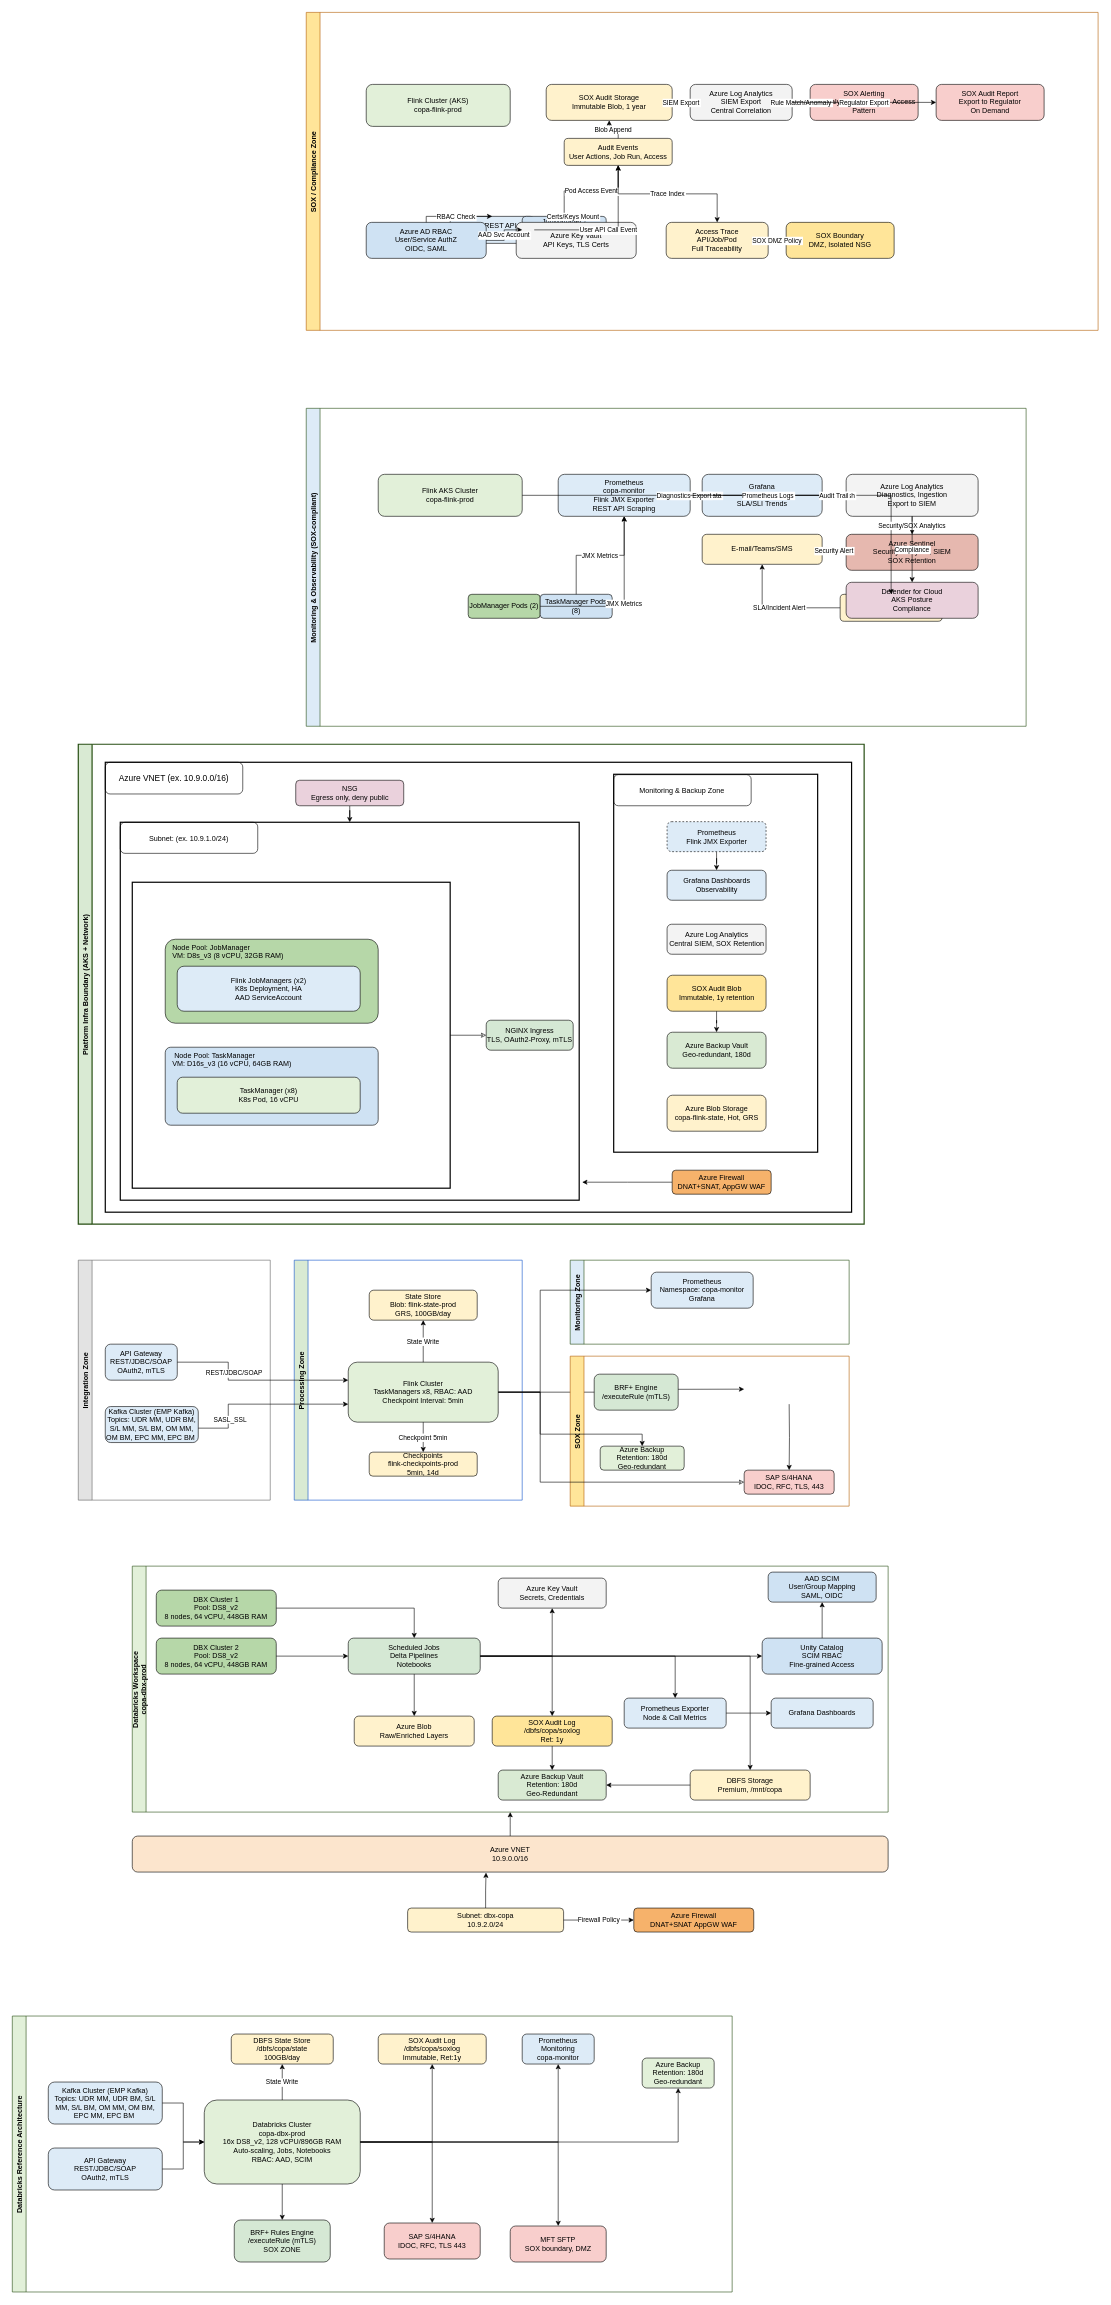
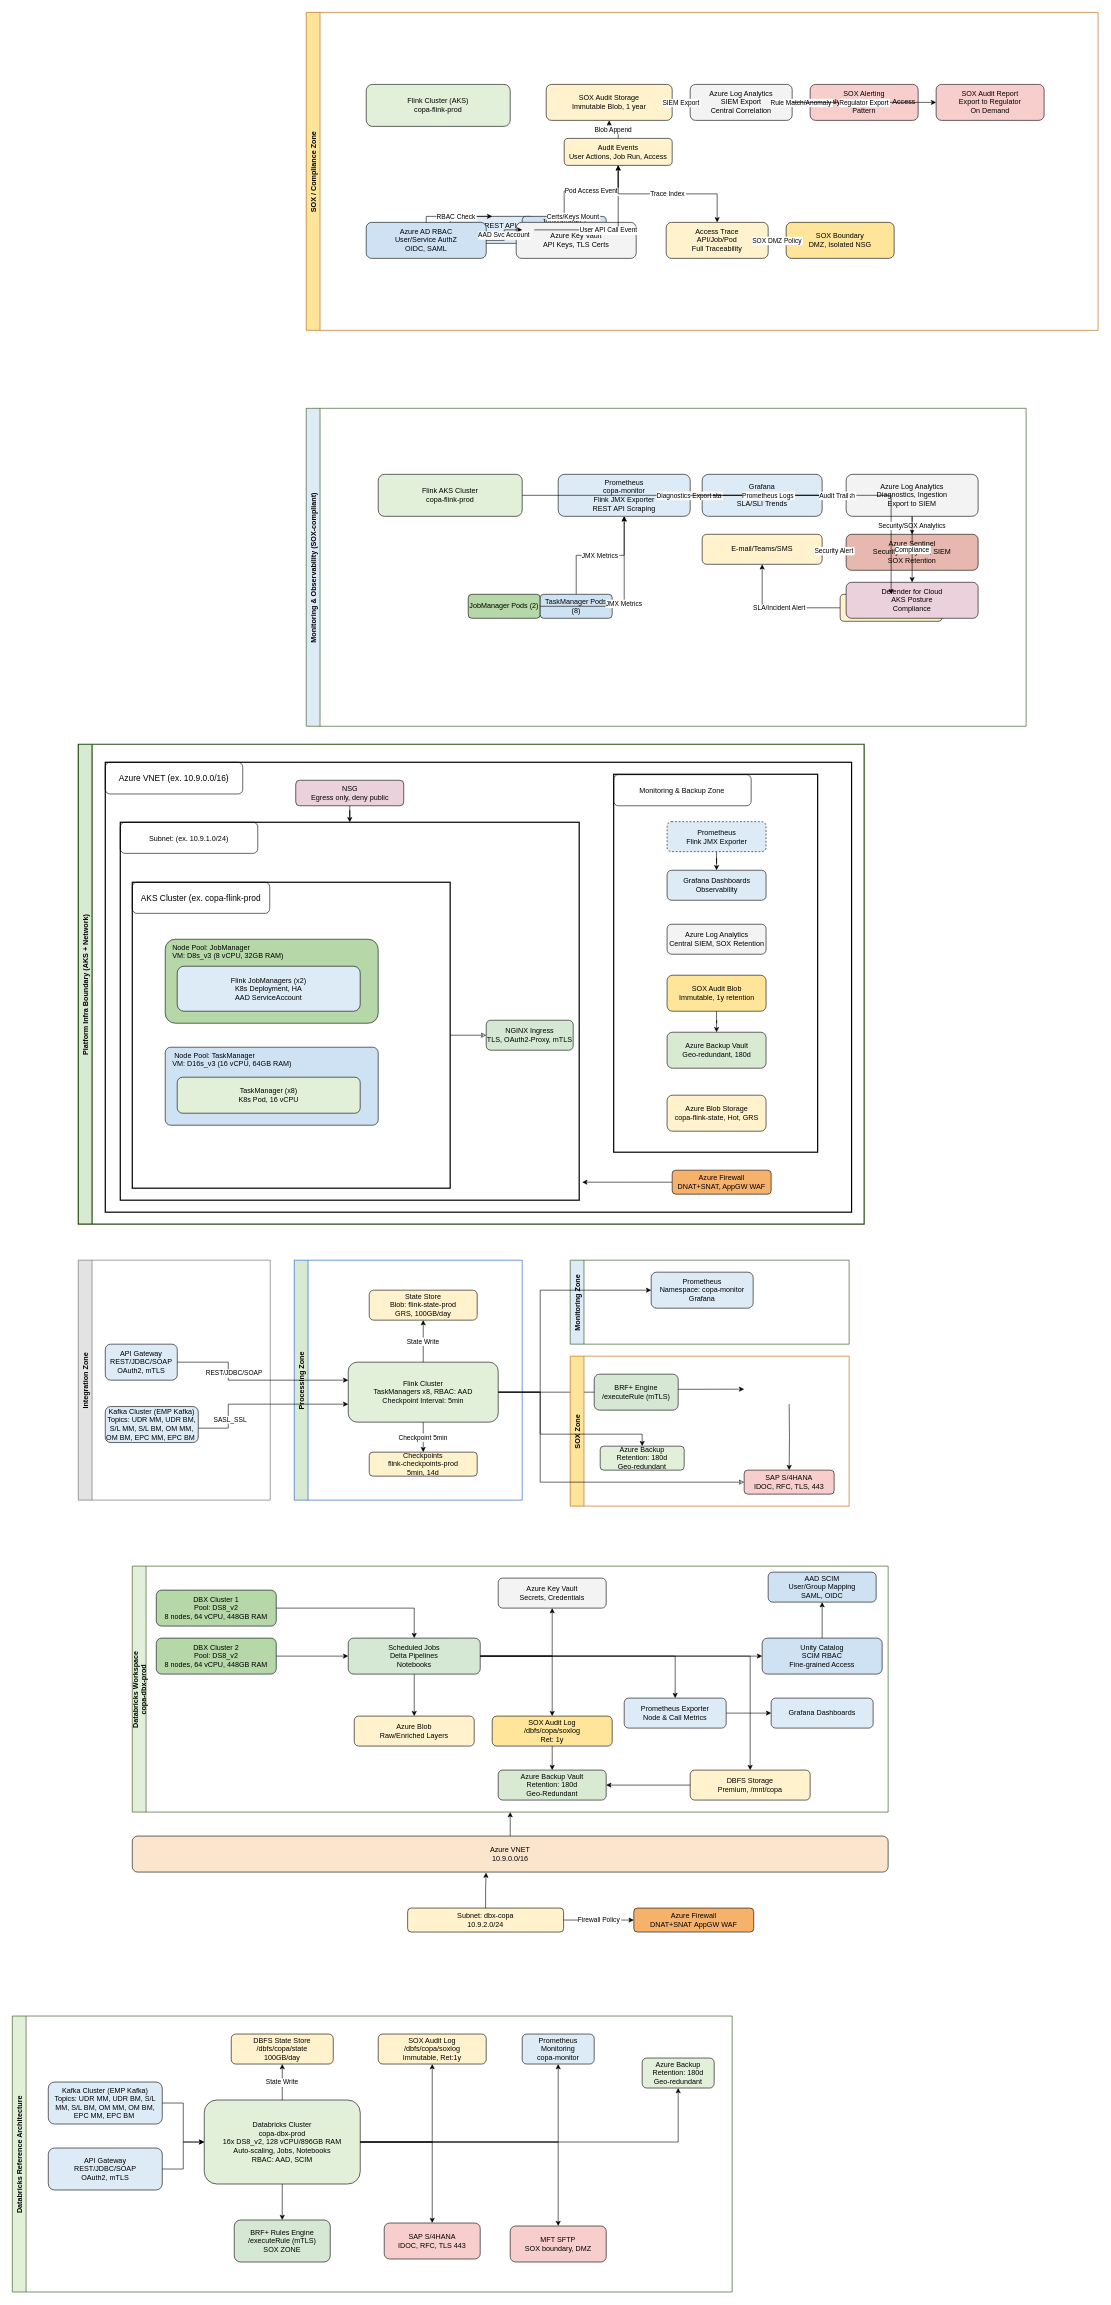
none -> (201, 898)
